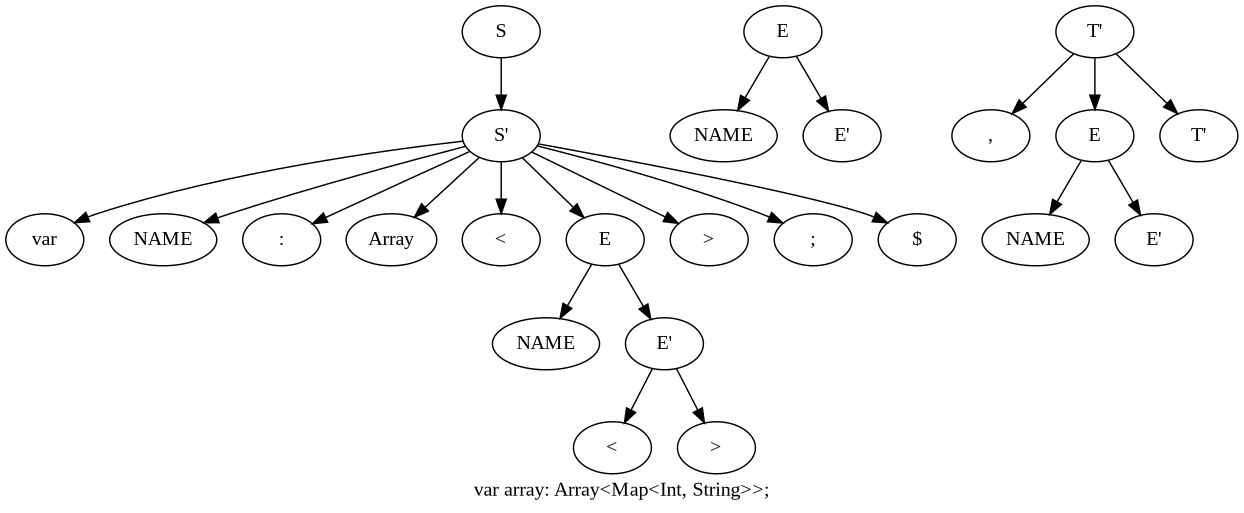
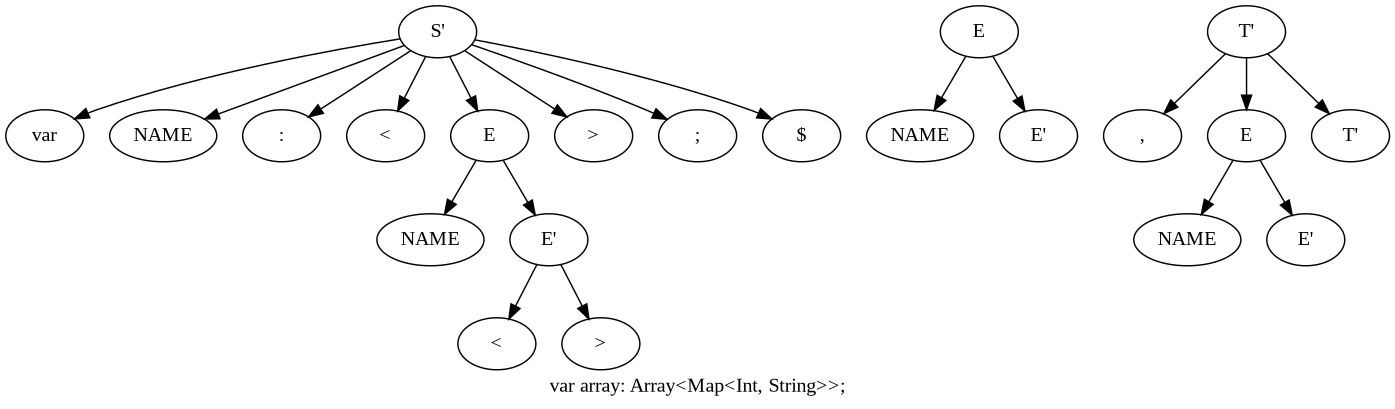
(501, 32) -> none
(391, 240) -> none
